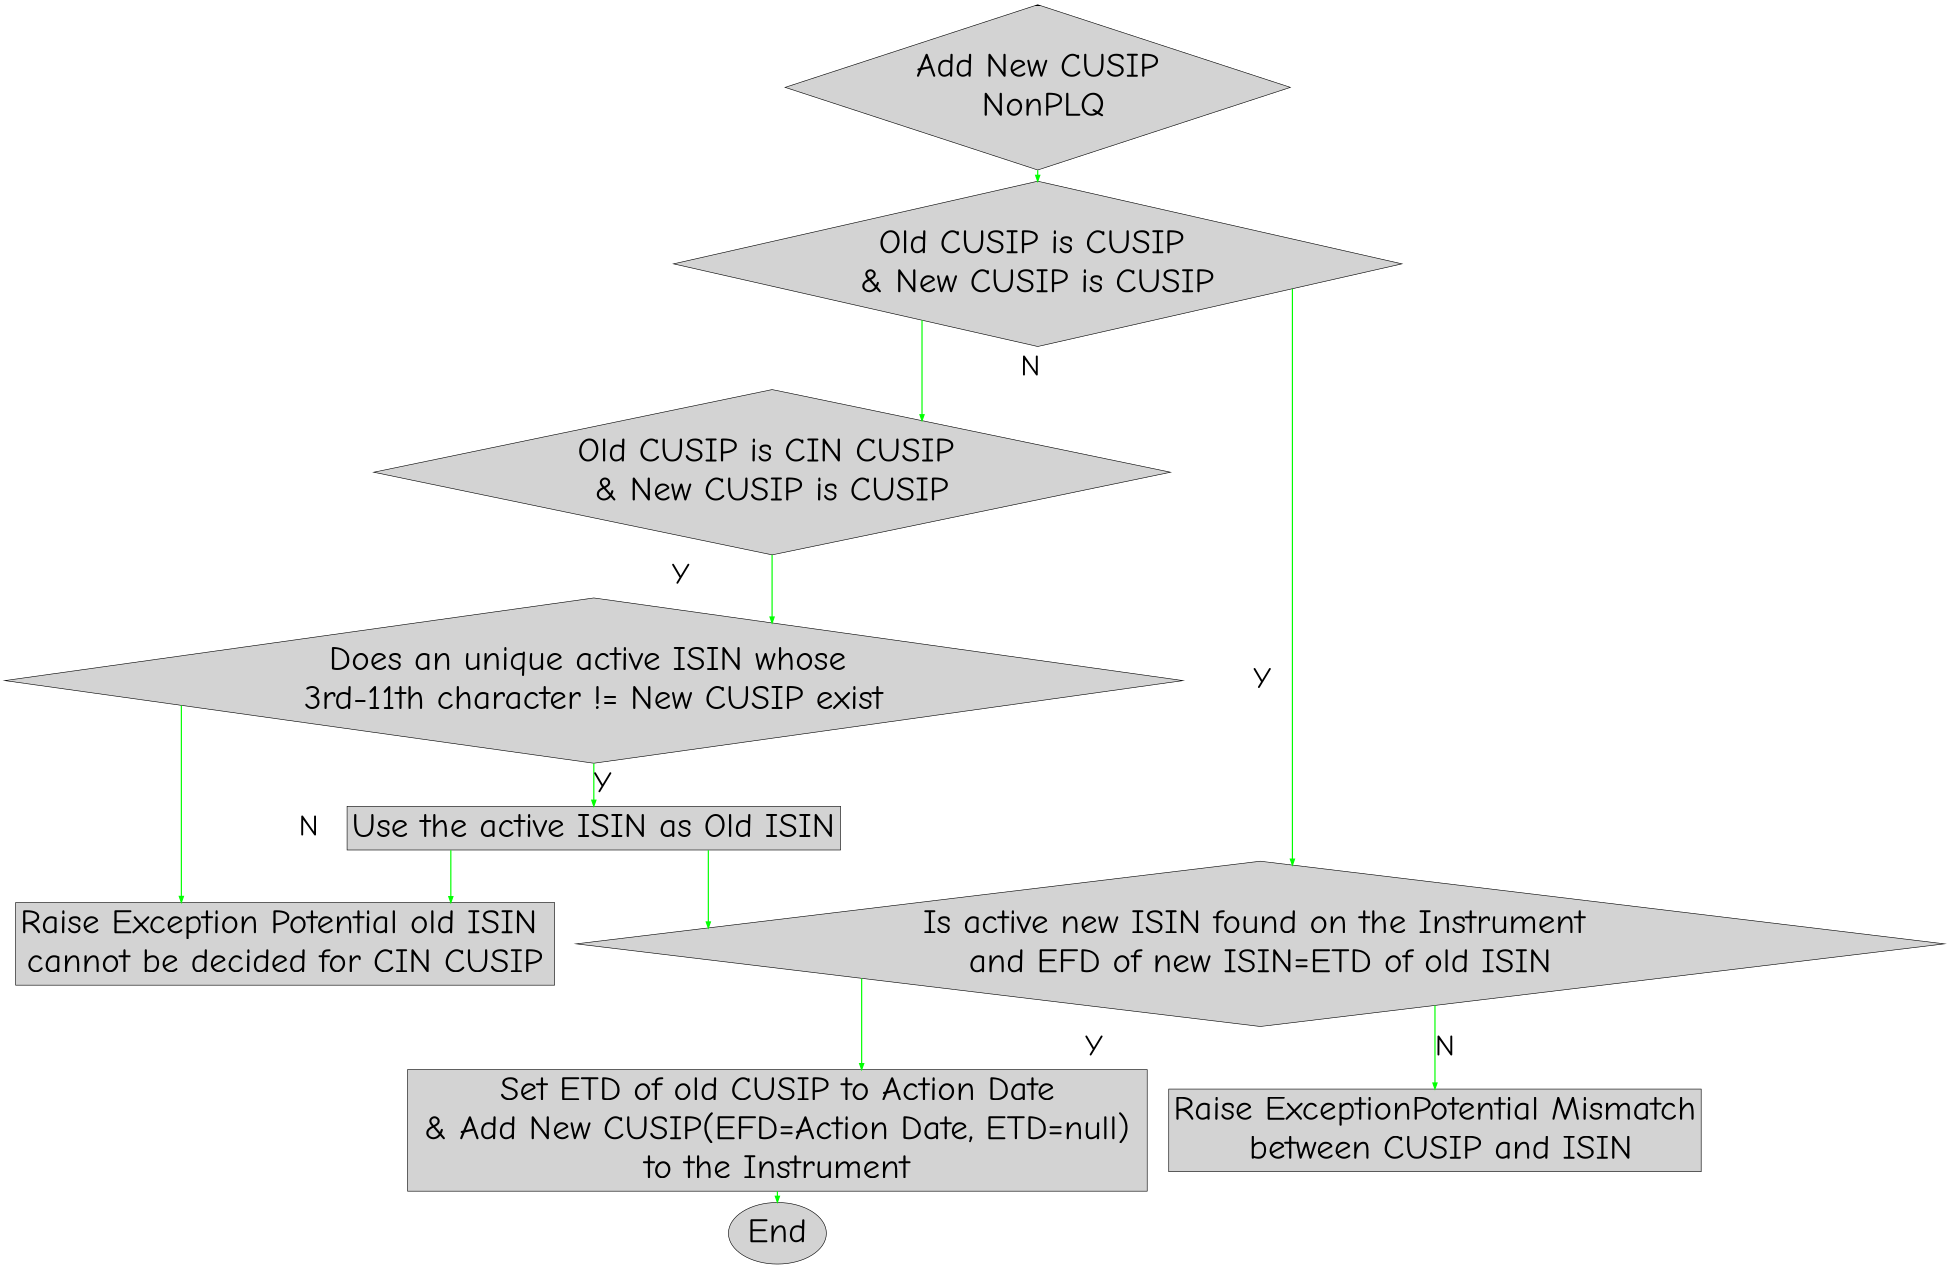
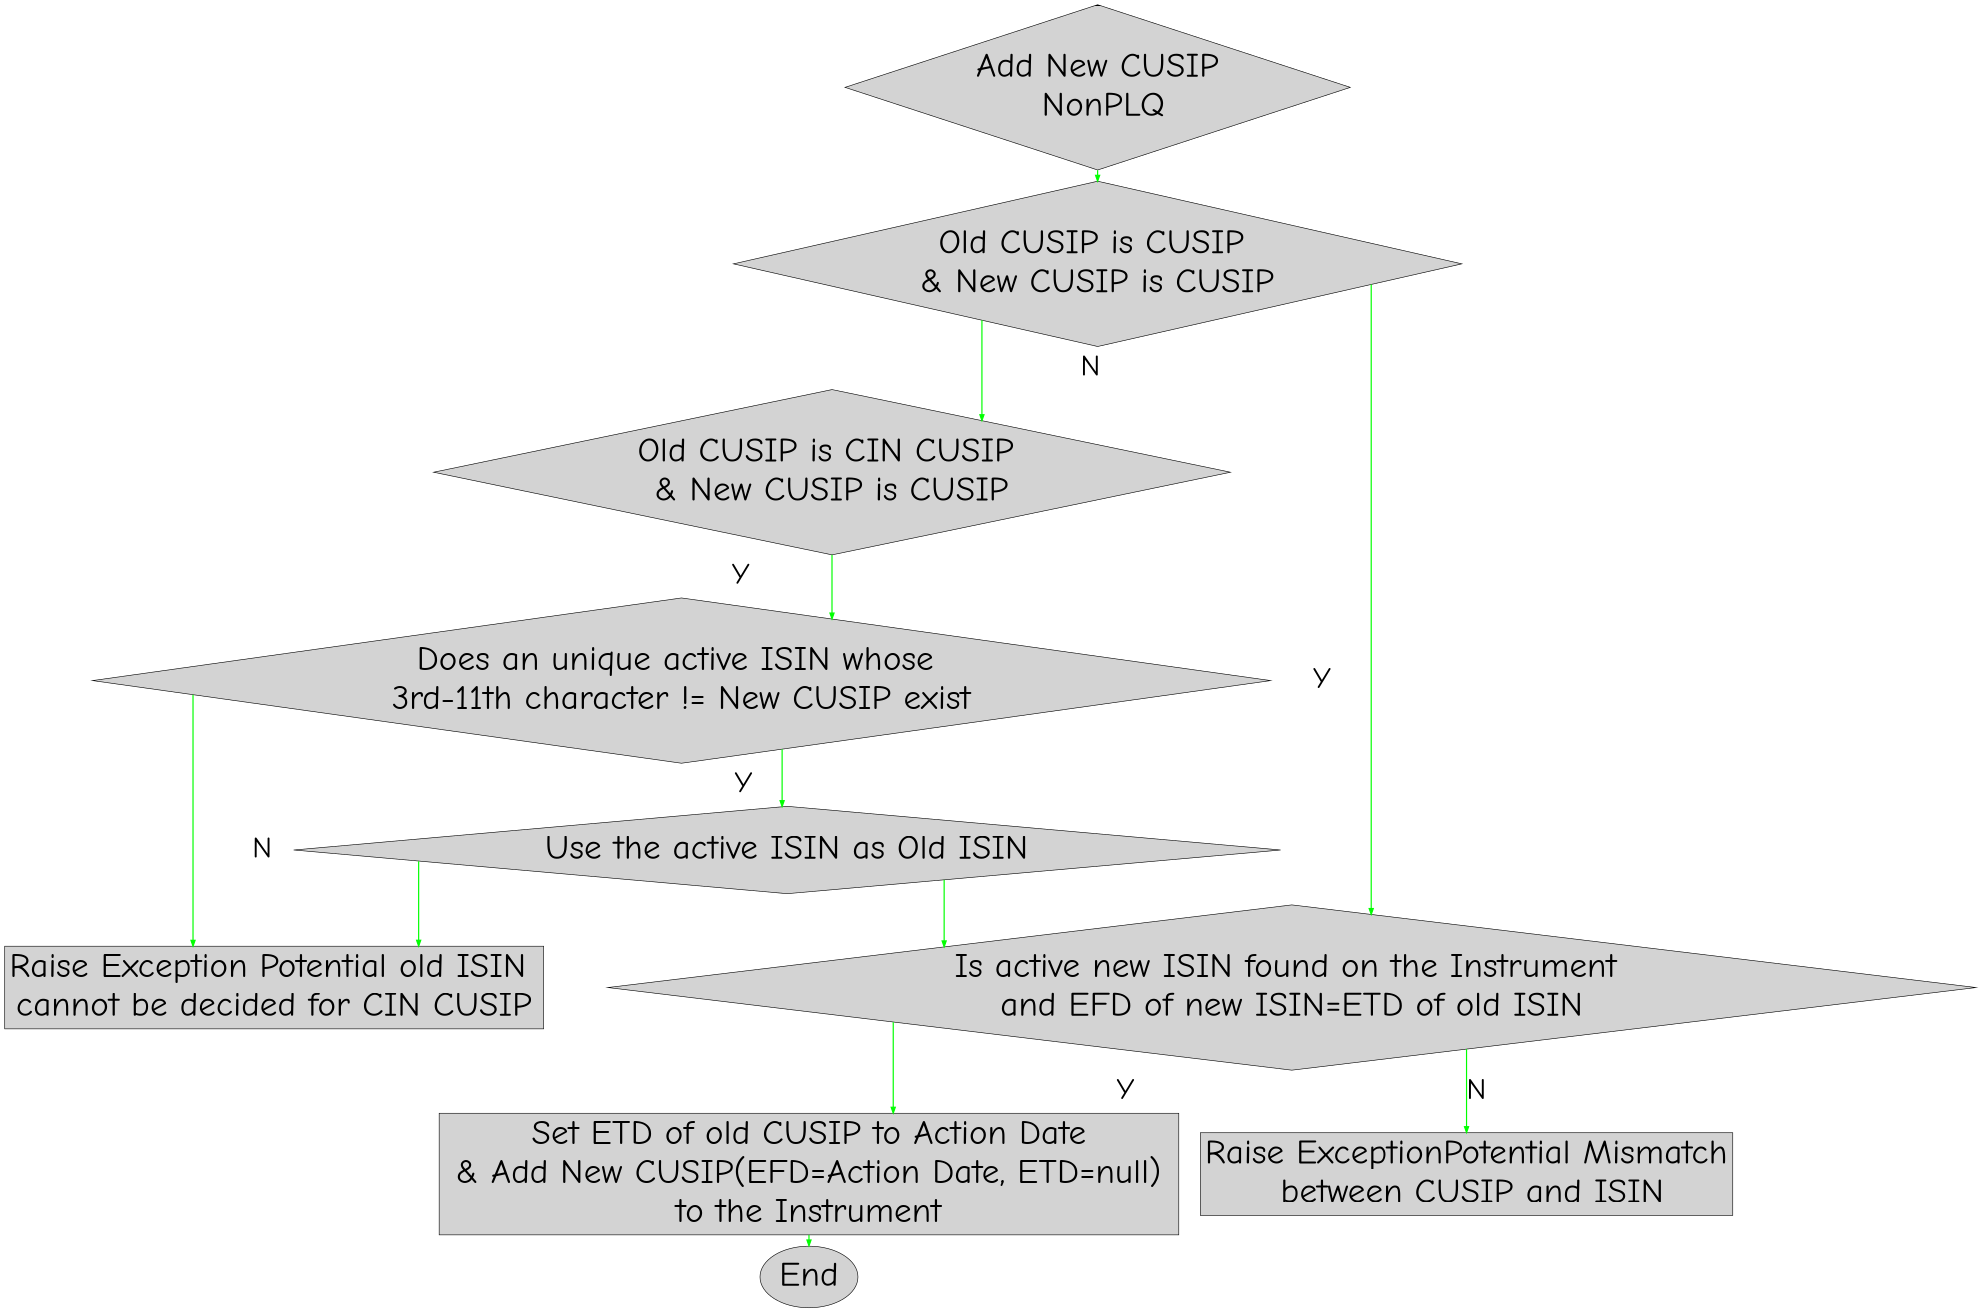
(594, 828) -> (787, 850)
